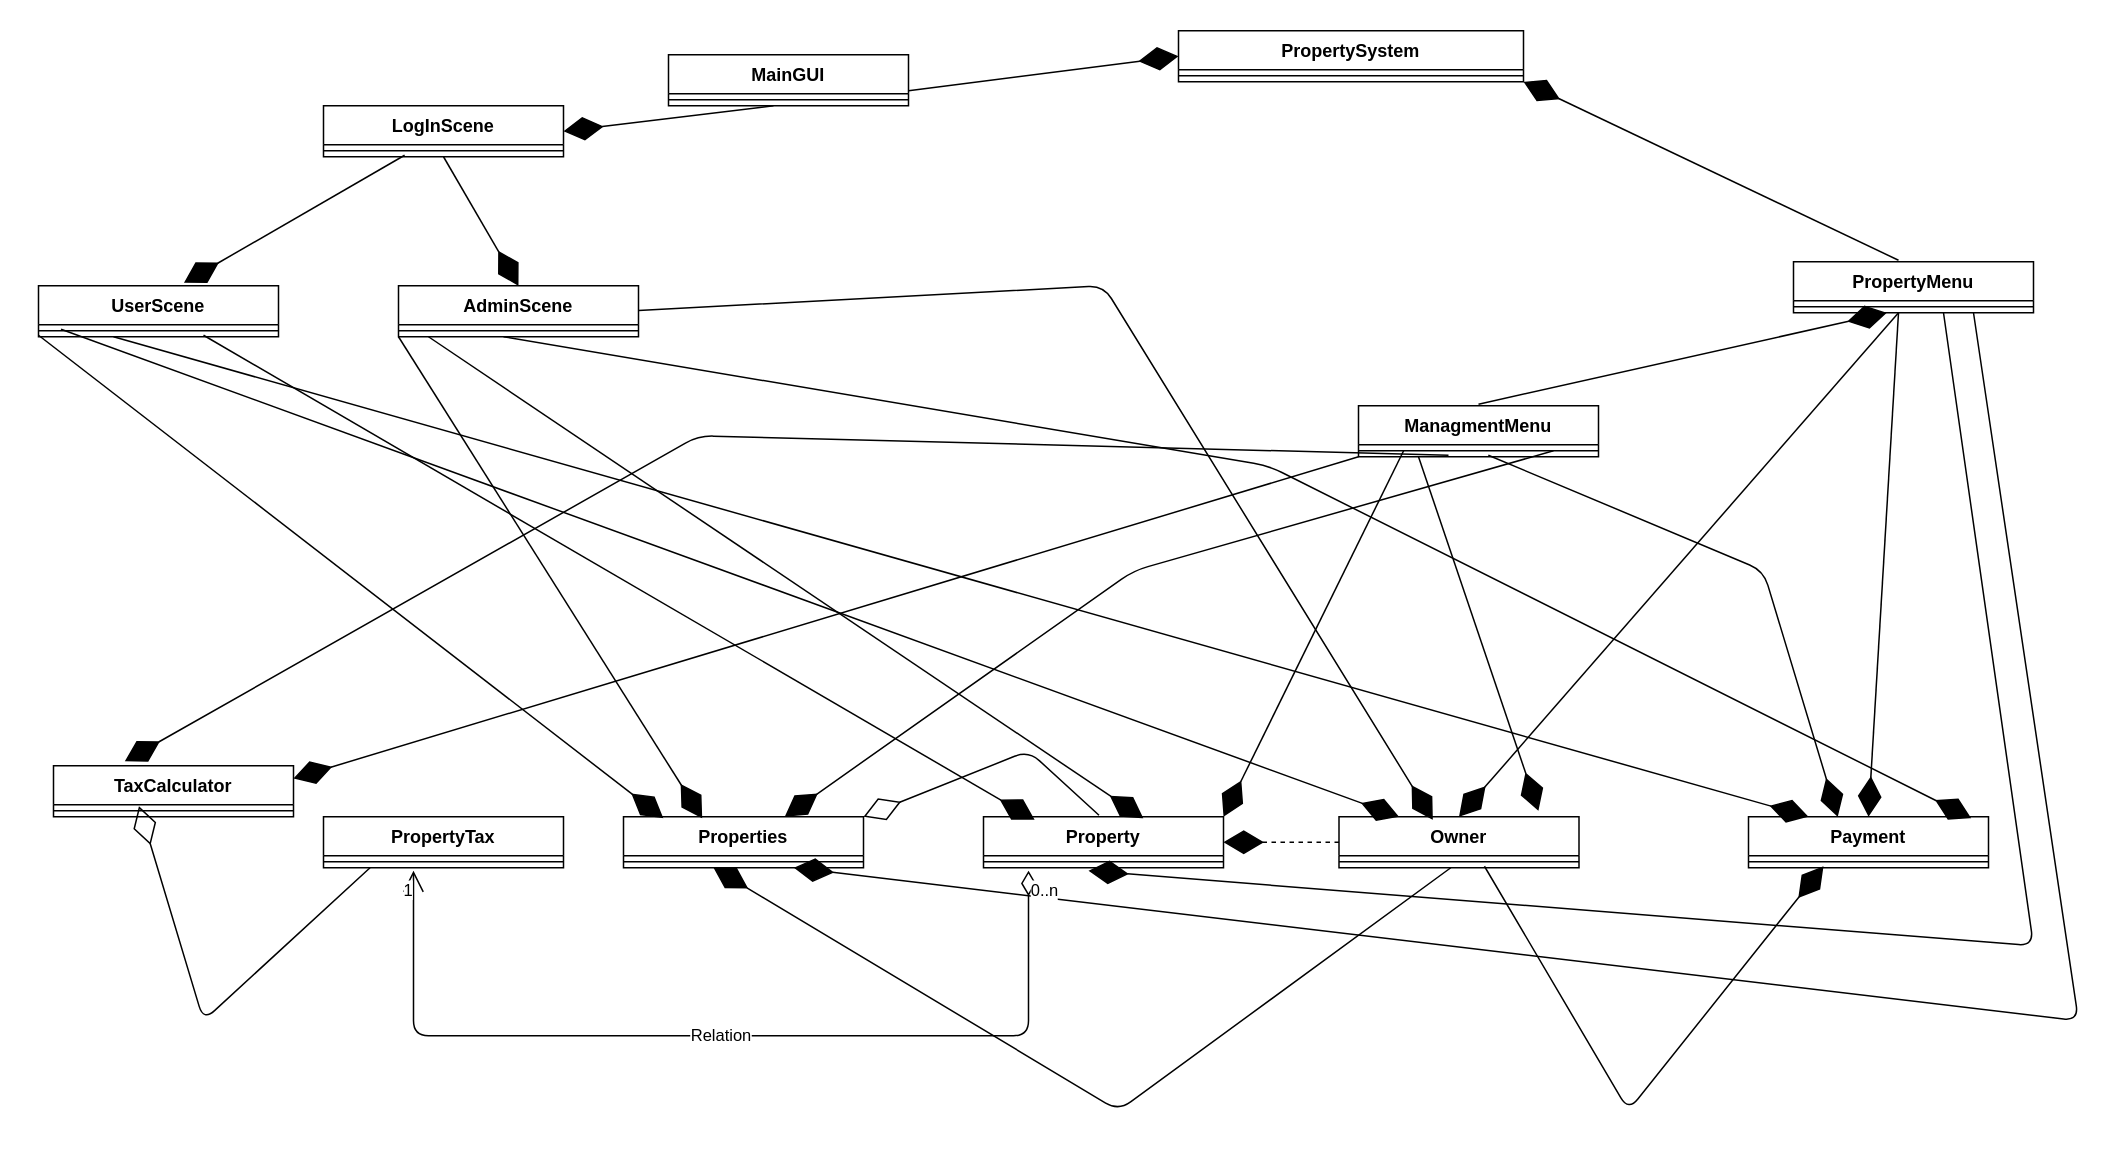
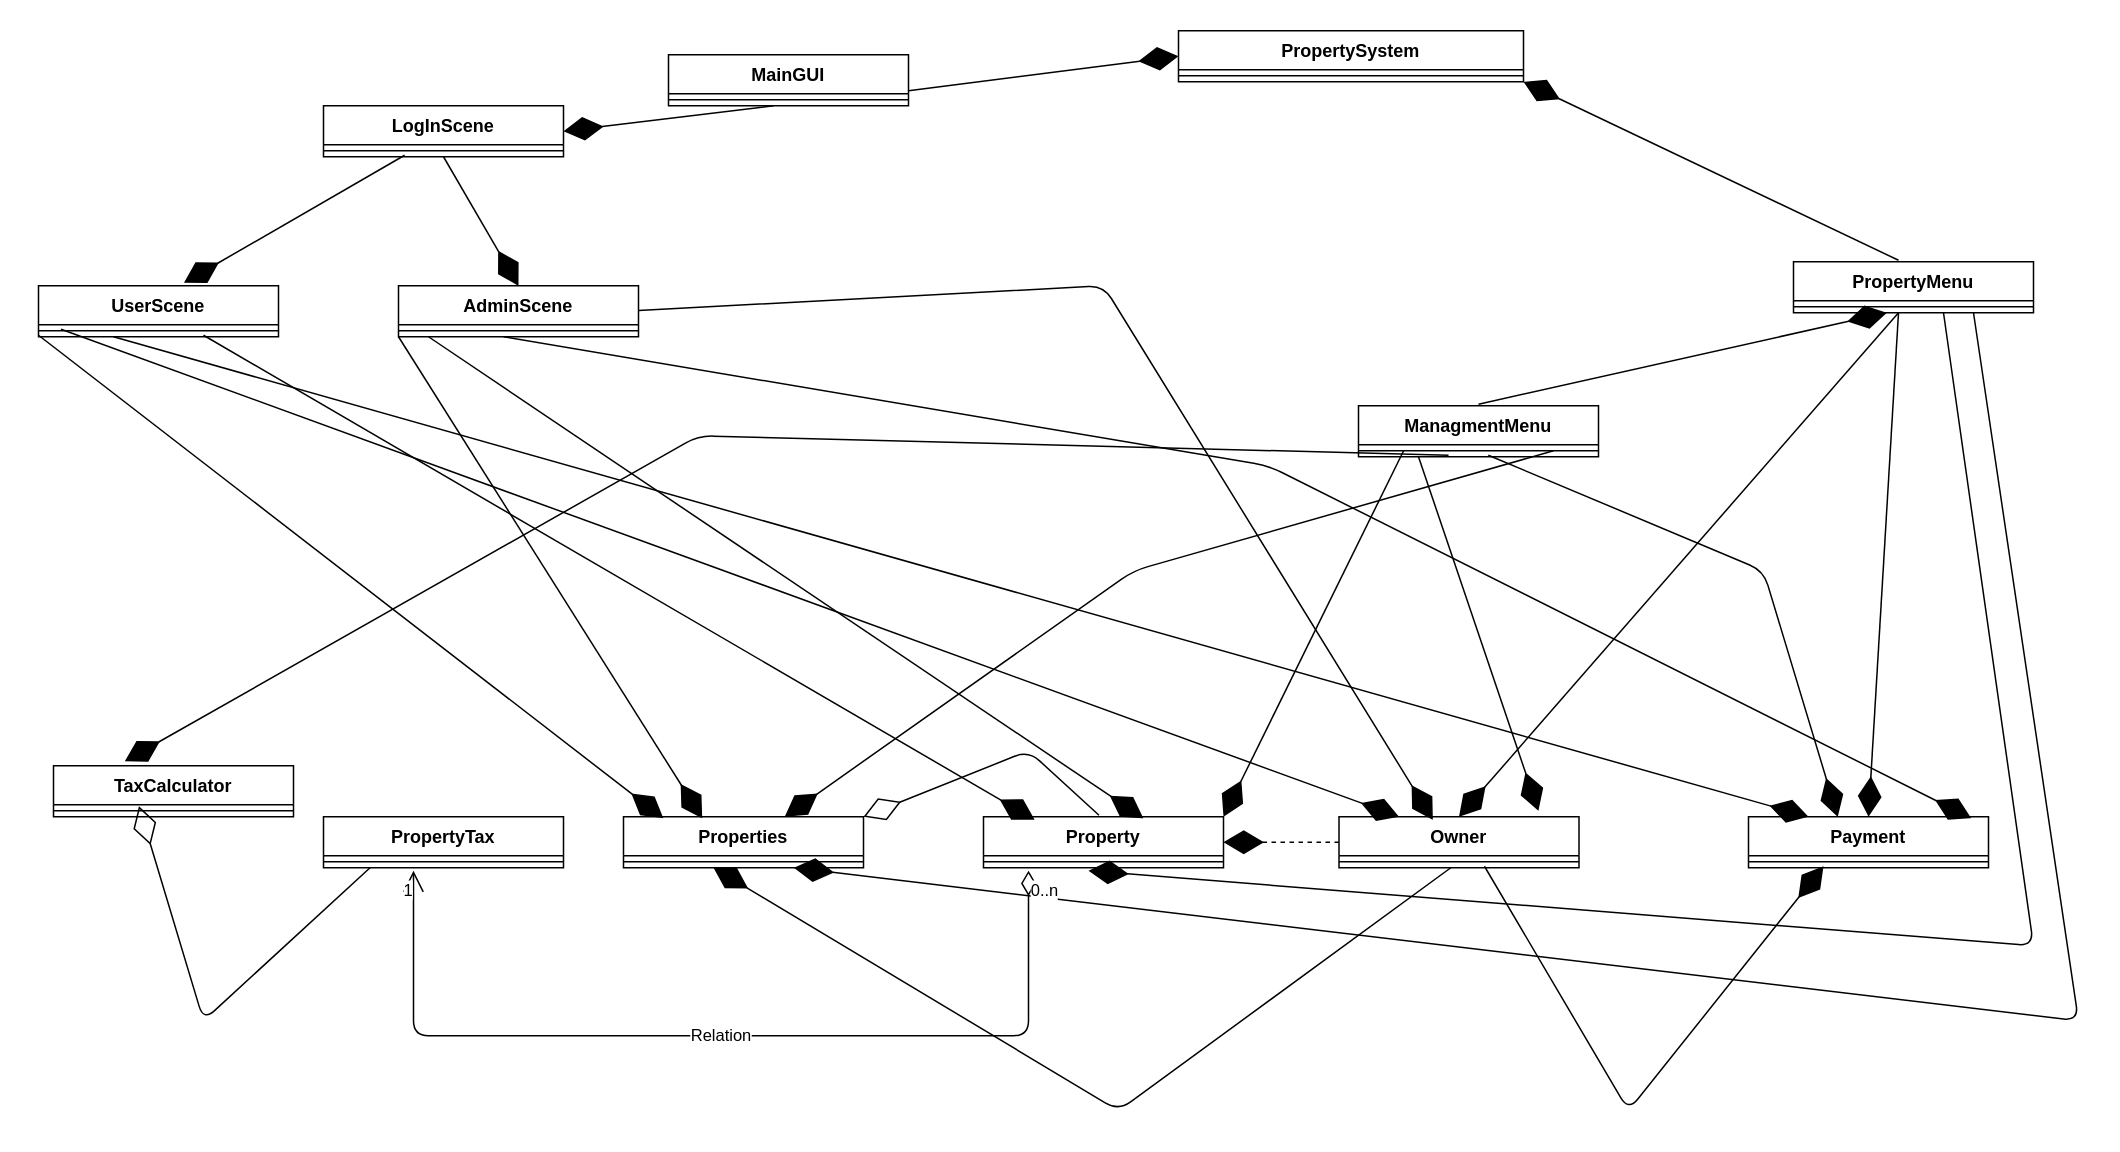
(1101, 535) -> none
